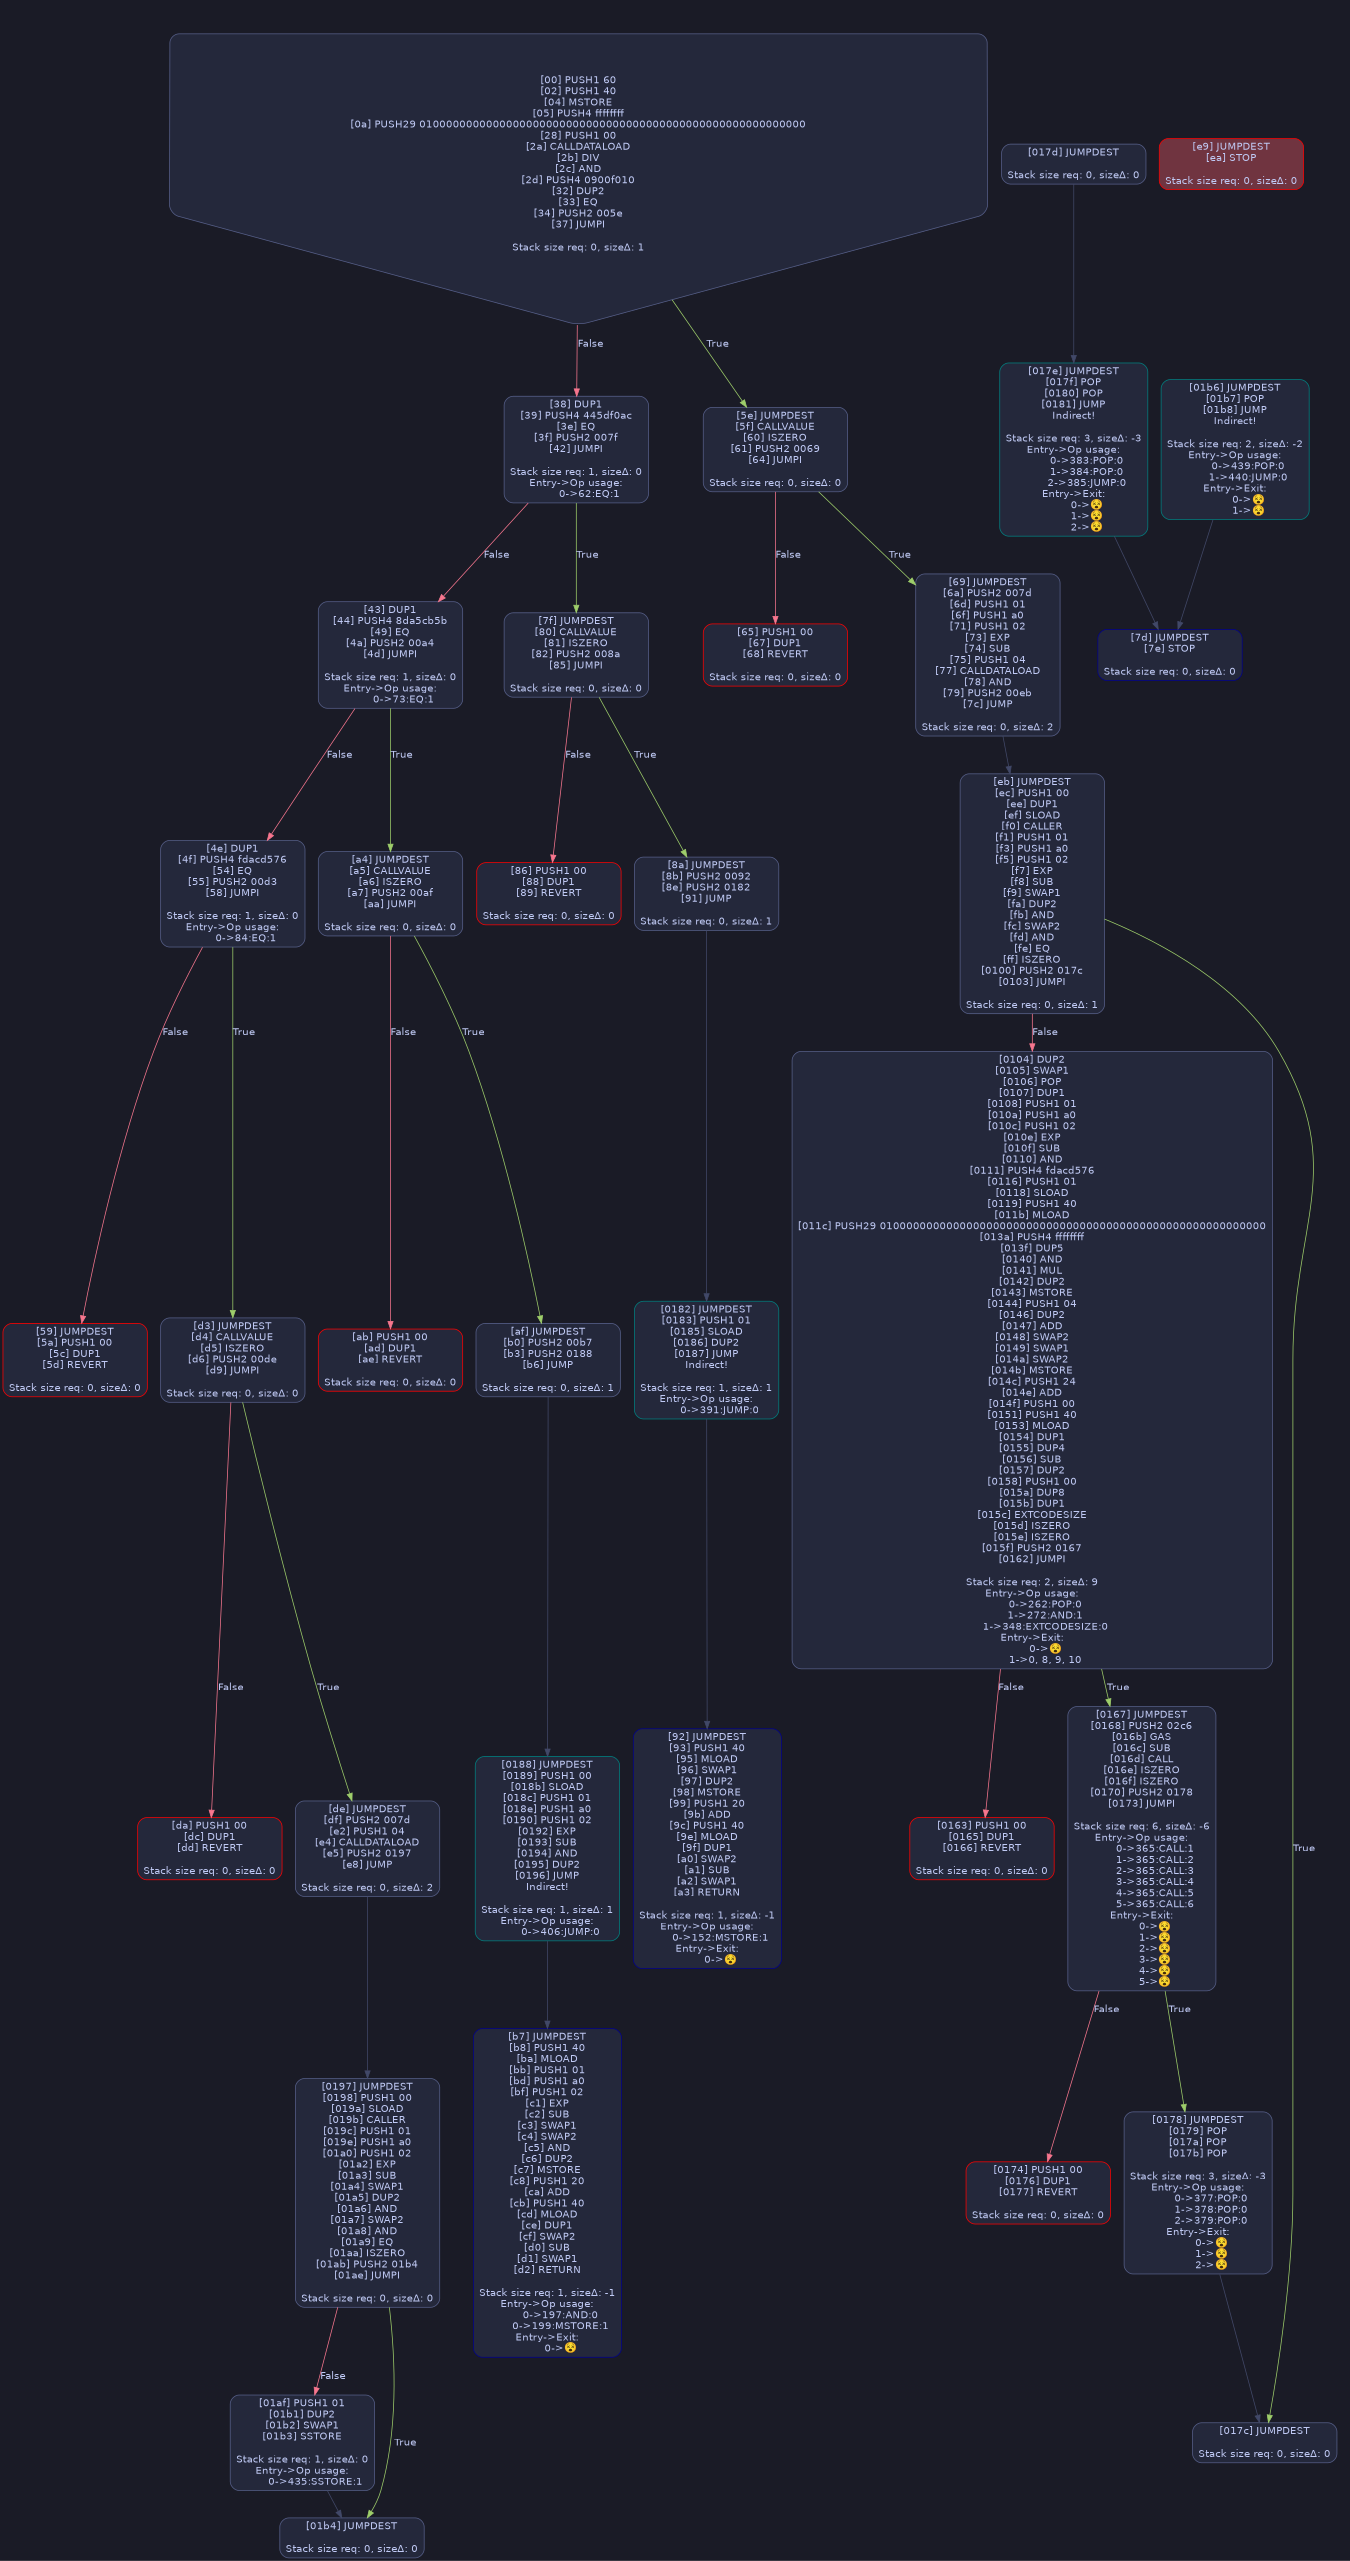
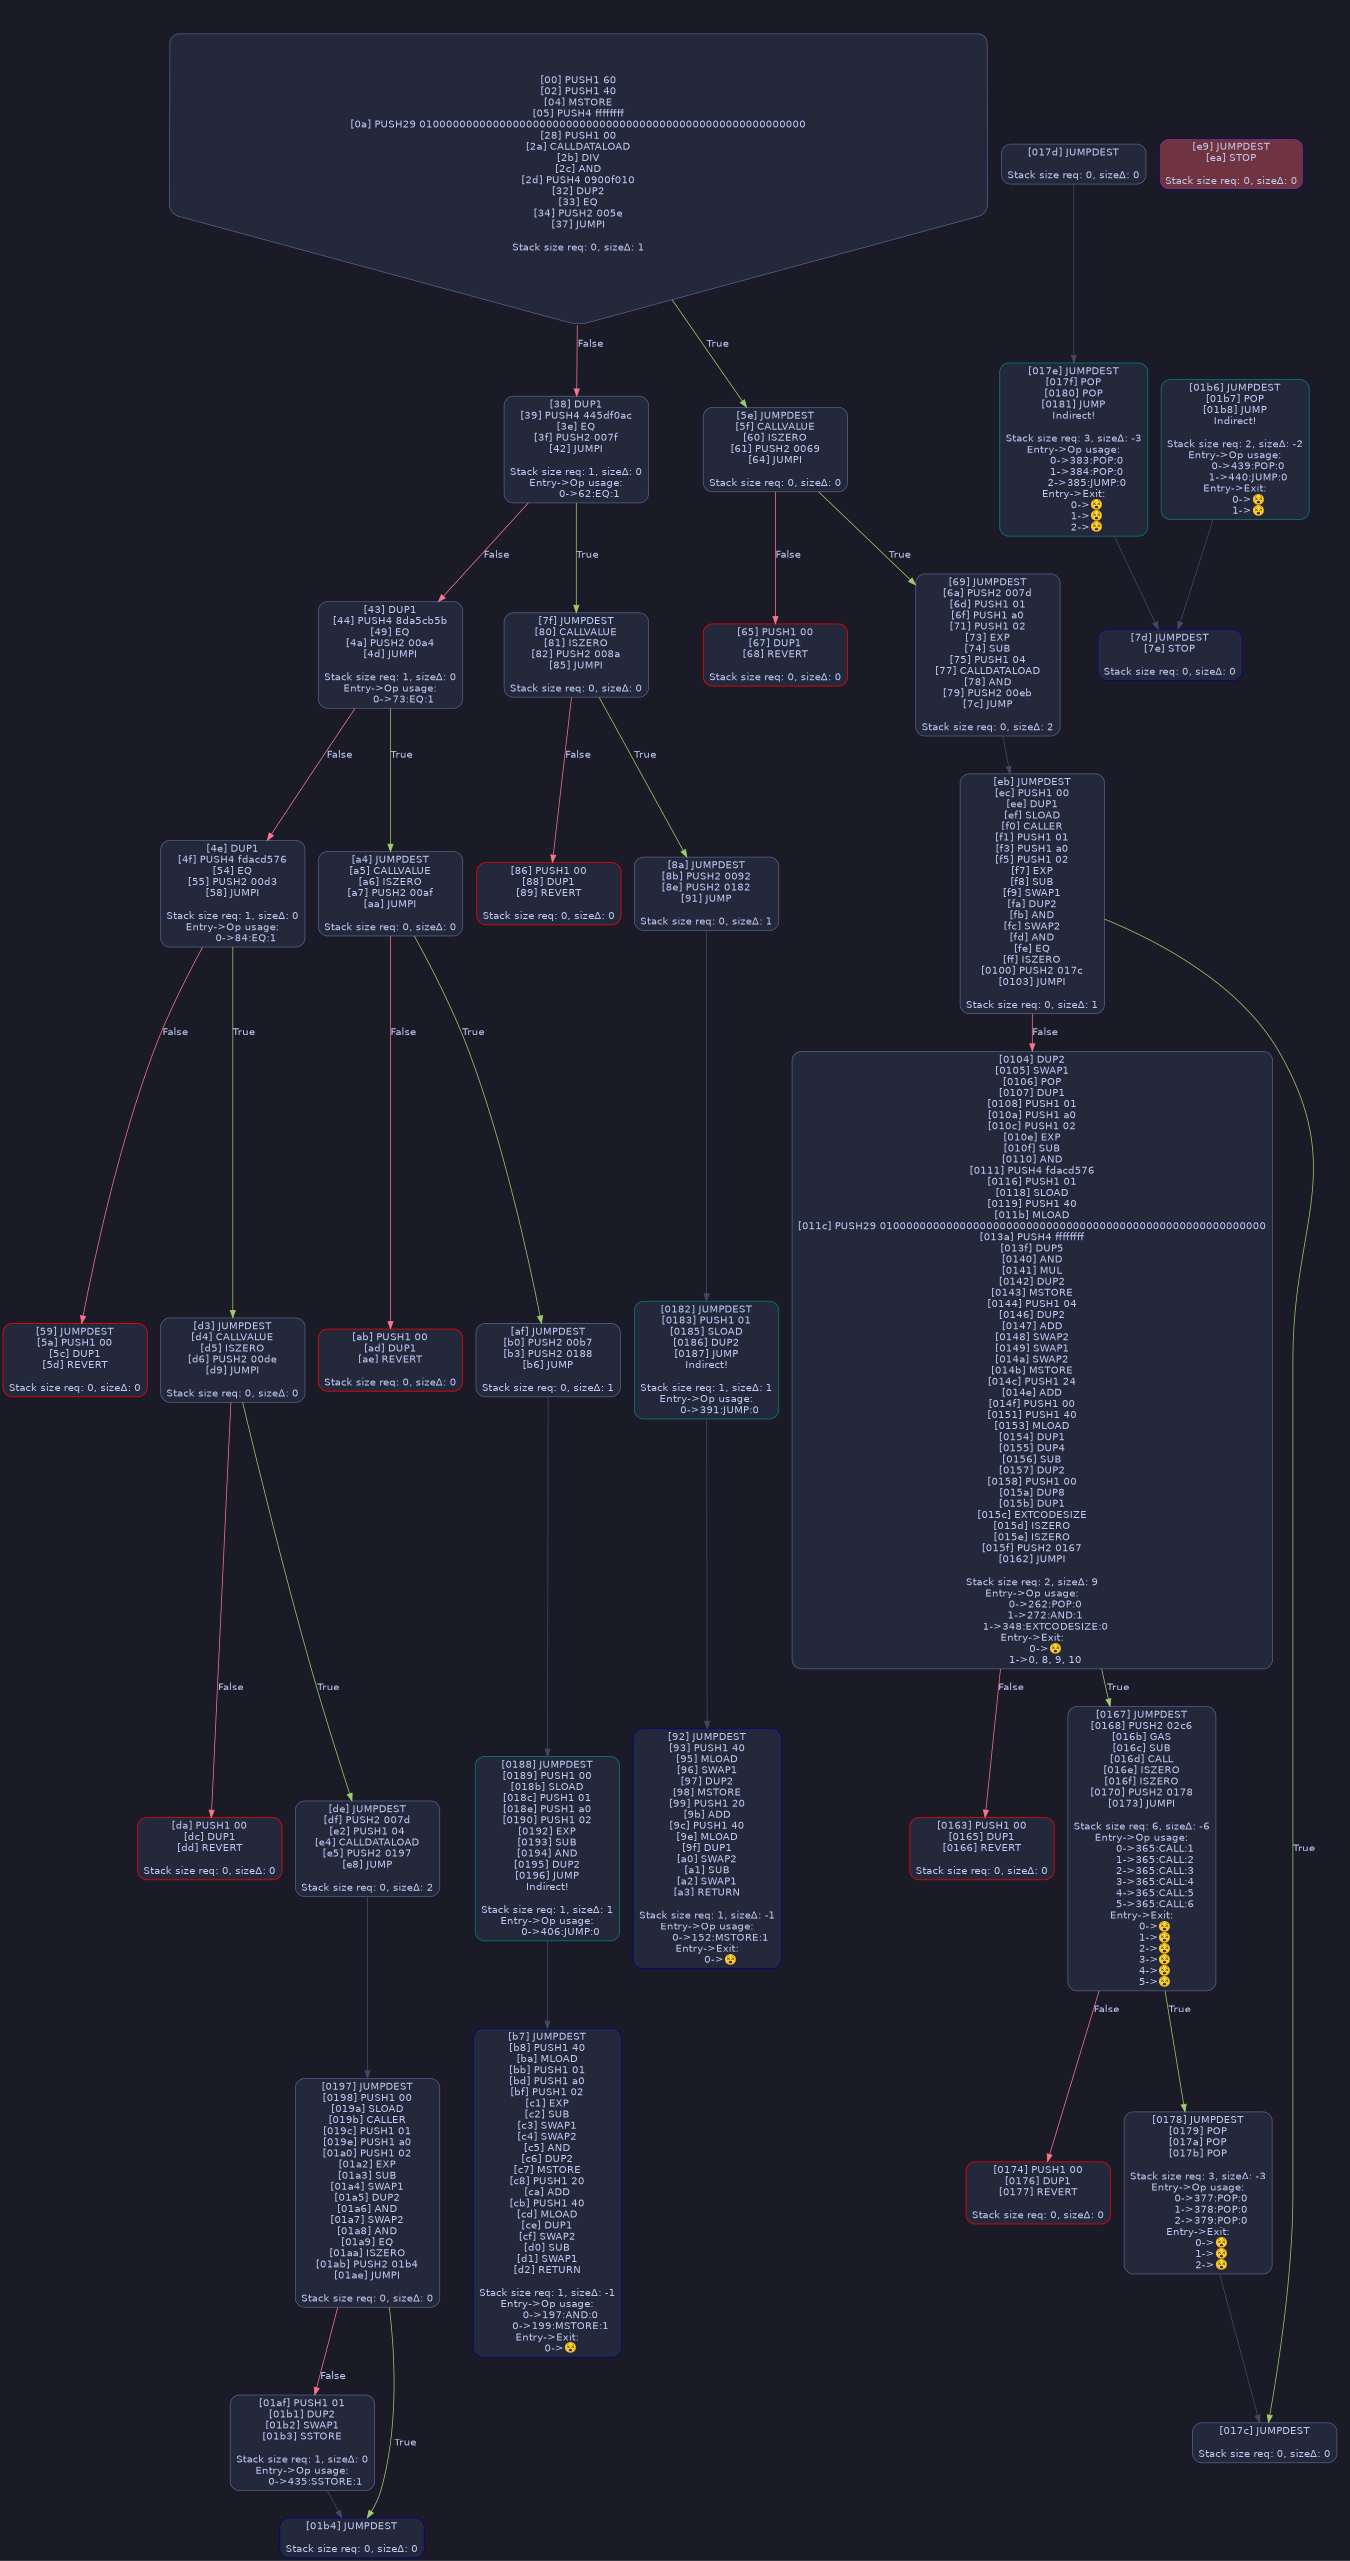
(1231, 164) -> (1231, 164)
(352, 2538) -> (352, 2538)
